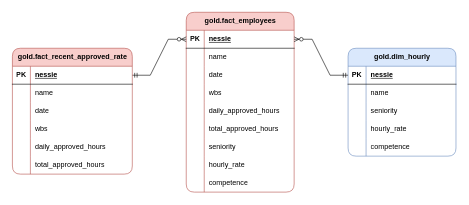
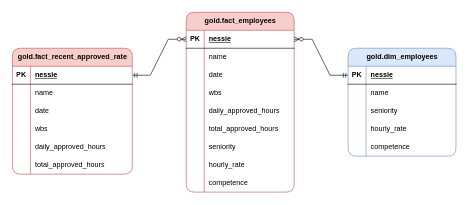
(403, 57) -> (403, 57)
